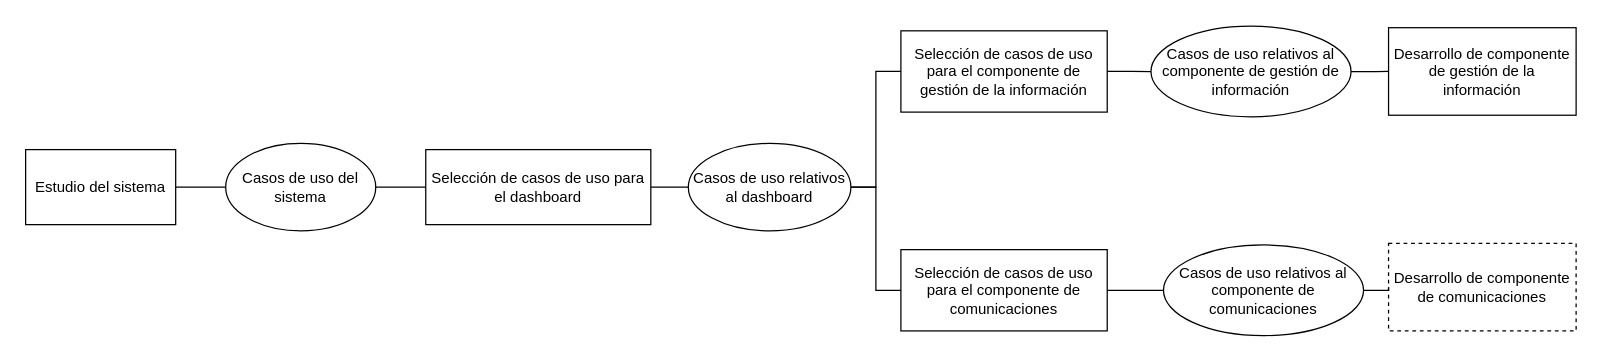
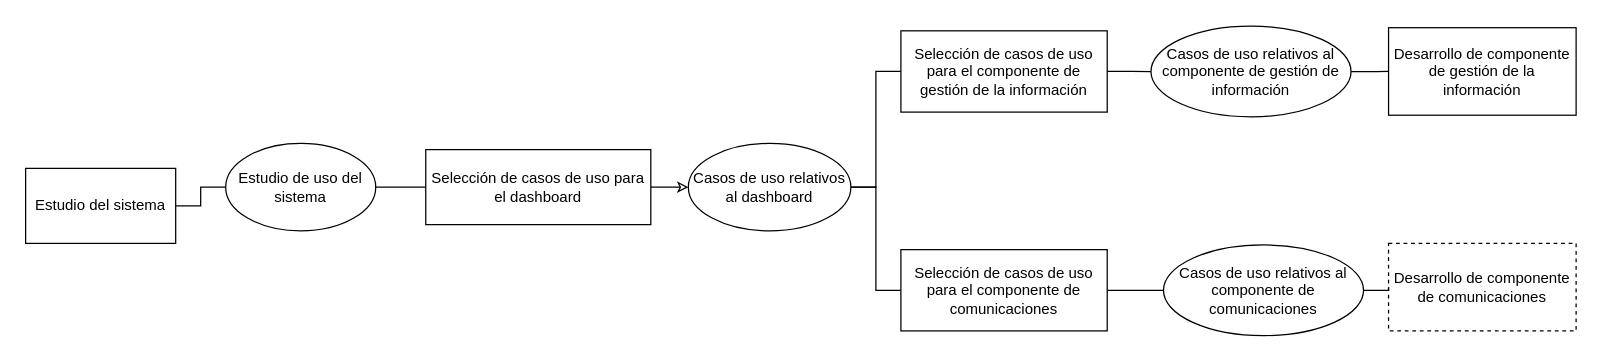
(101, 187) -> (101, 206)
(301, 187) -> (301, 187)
(681, 187) -> (678, 187)
